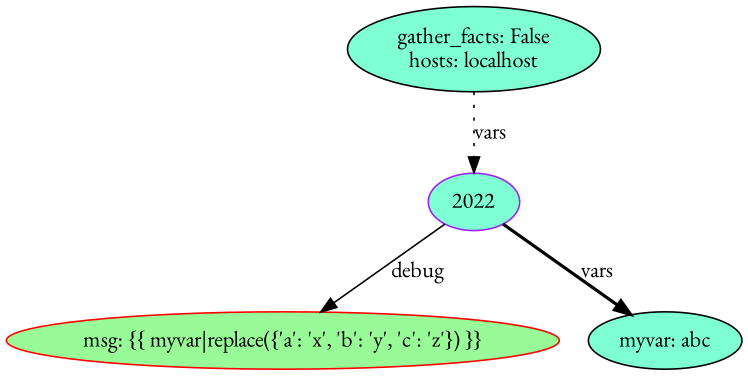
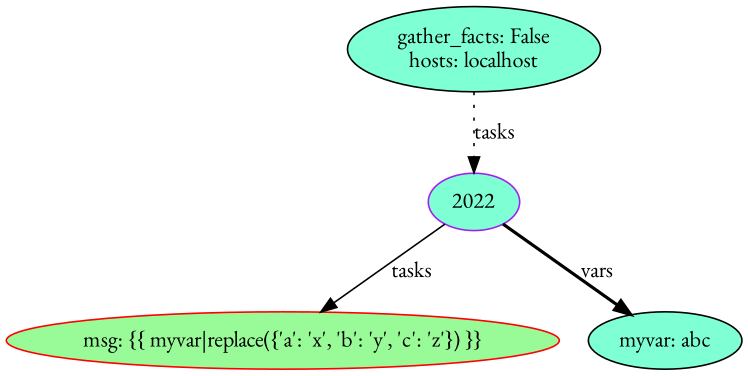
(491, 133) -> (495, 133)
(418, 271) -> (412, 271)
